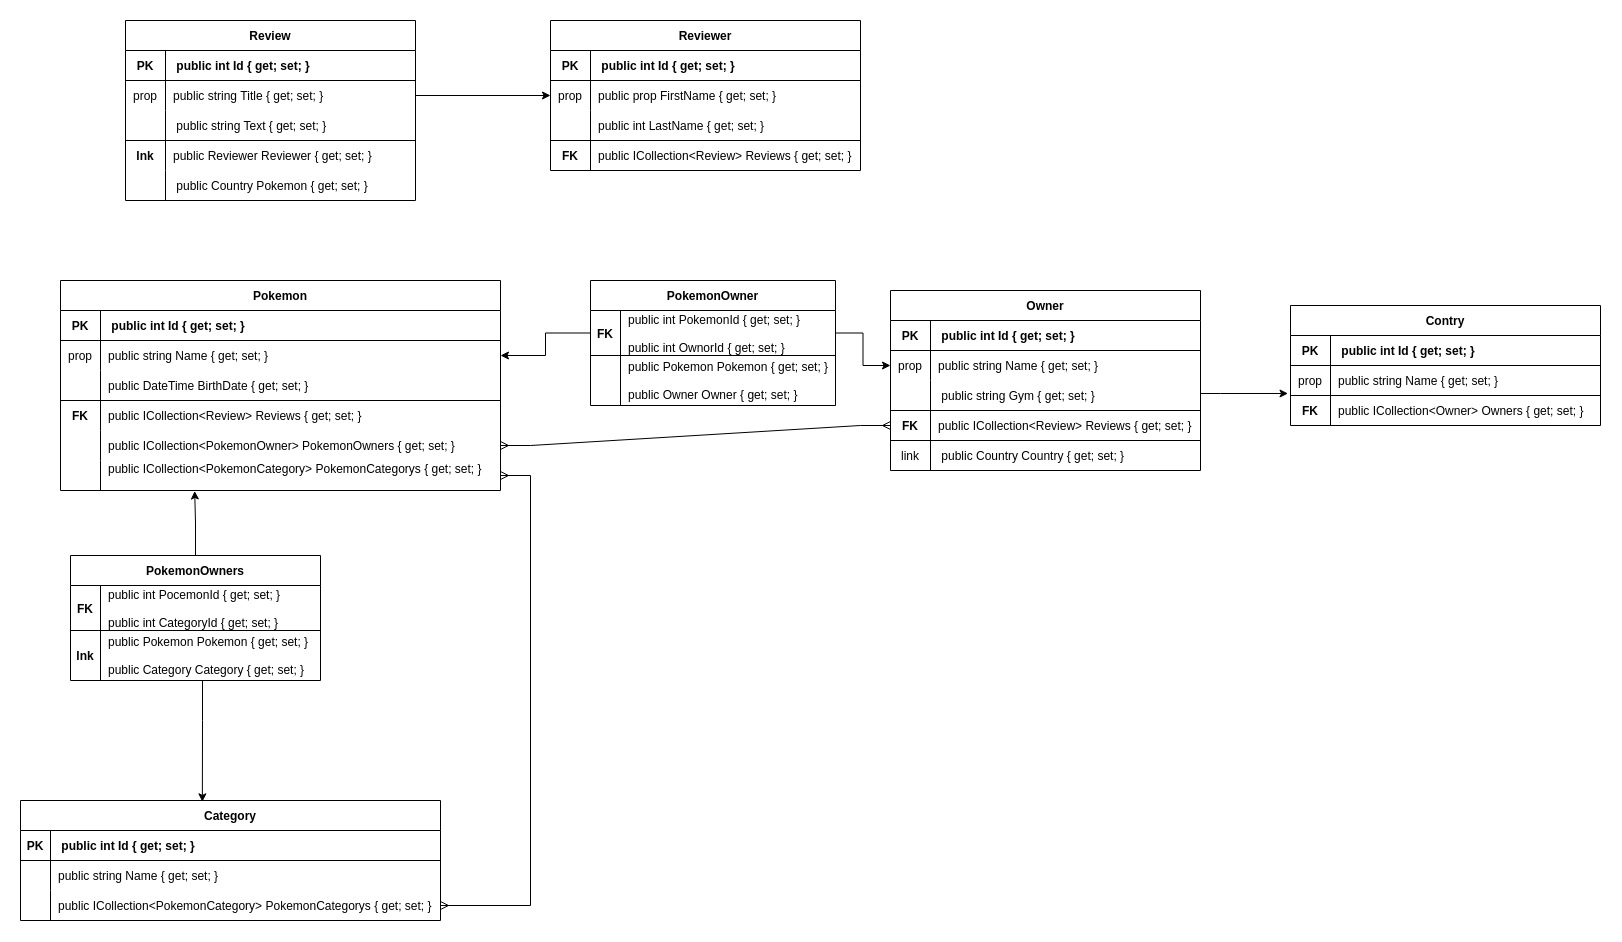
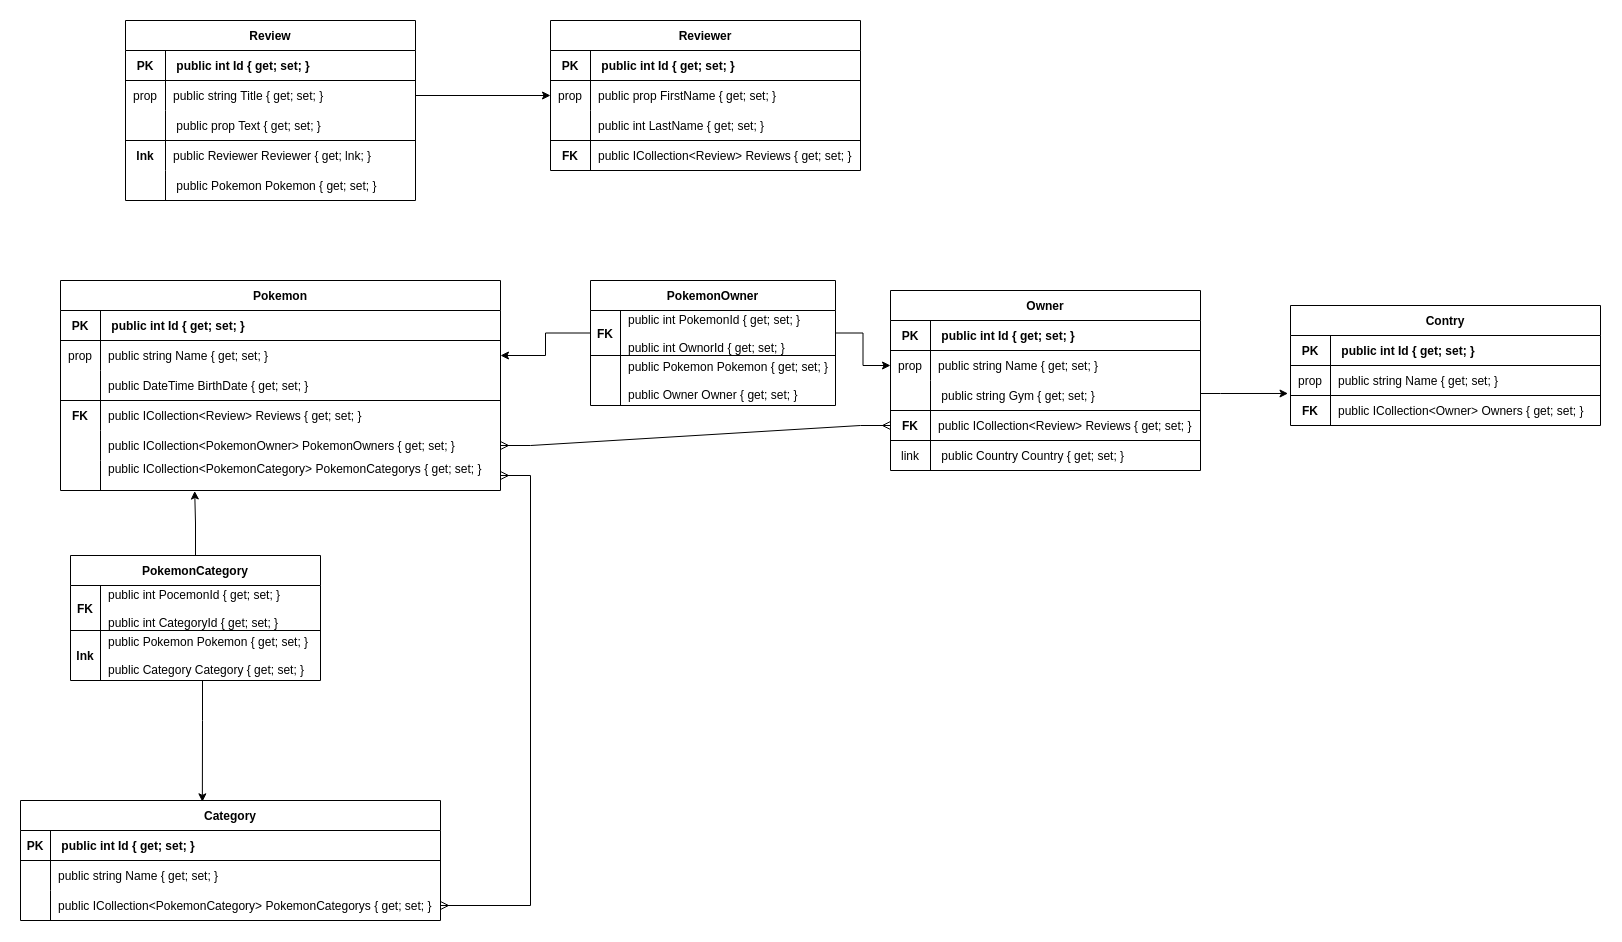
(263, 126) -> (258, 126)
(282, 156) -> (280, 156)
(278, 186) -> (278, 186)
(195, 571) -> (195, 571)
